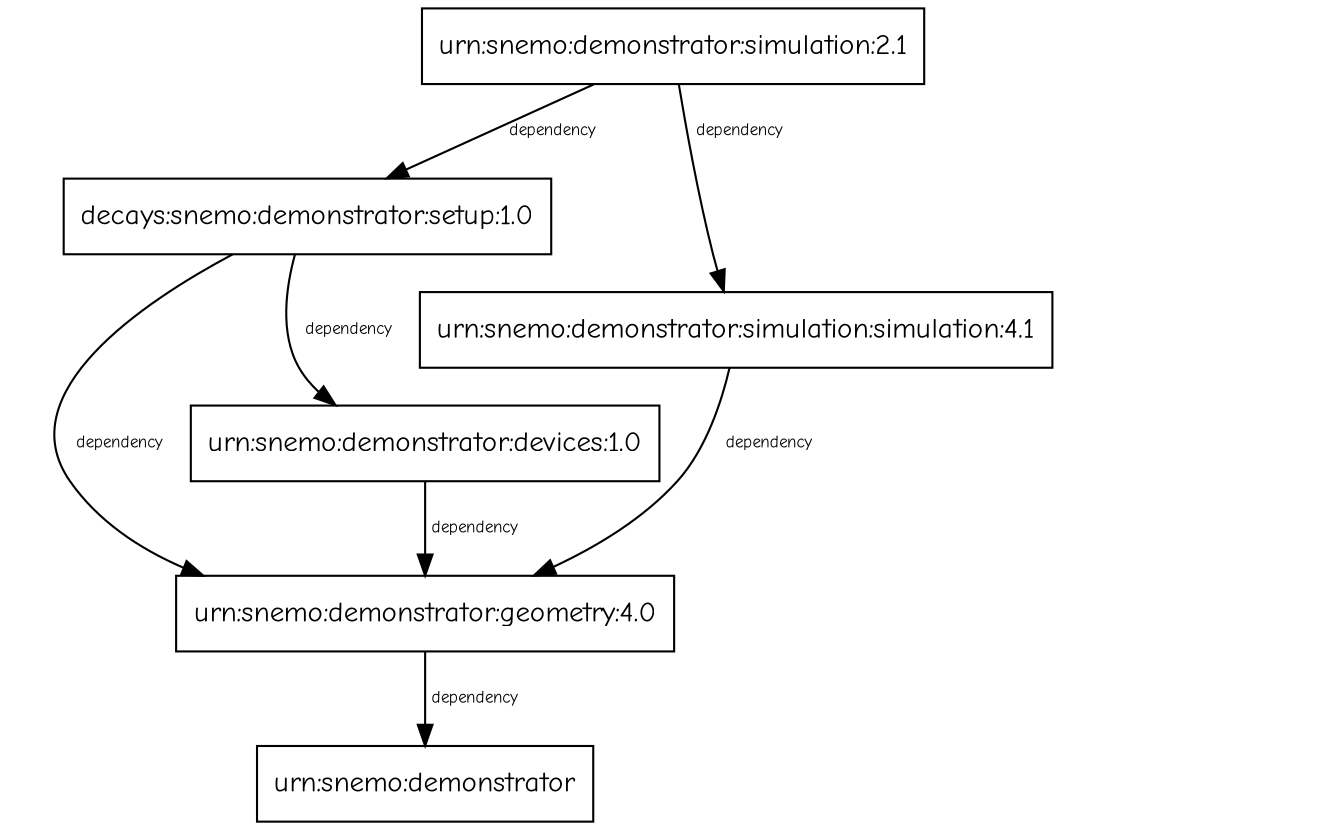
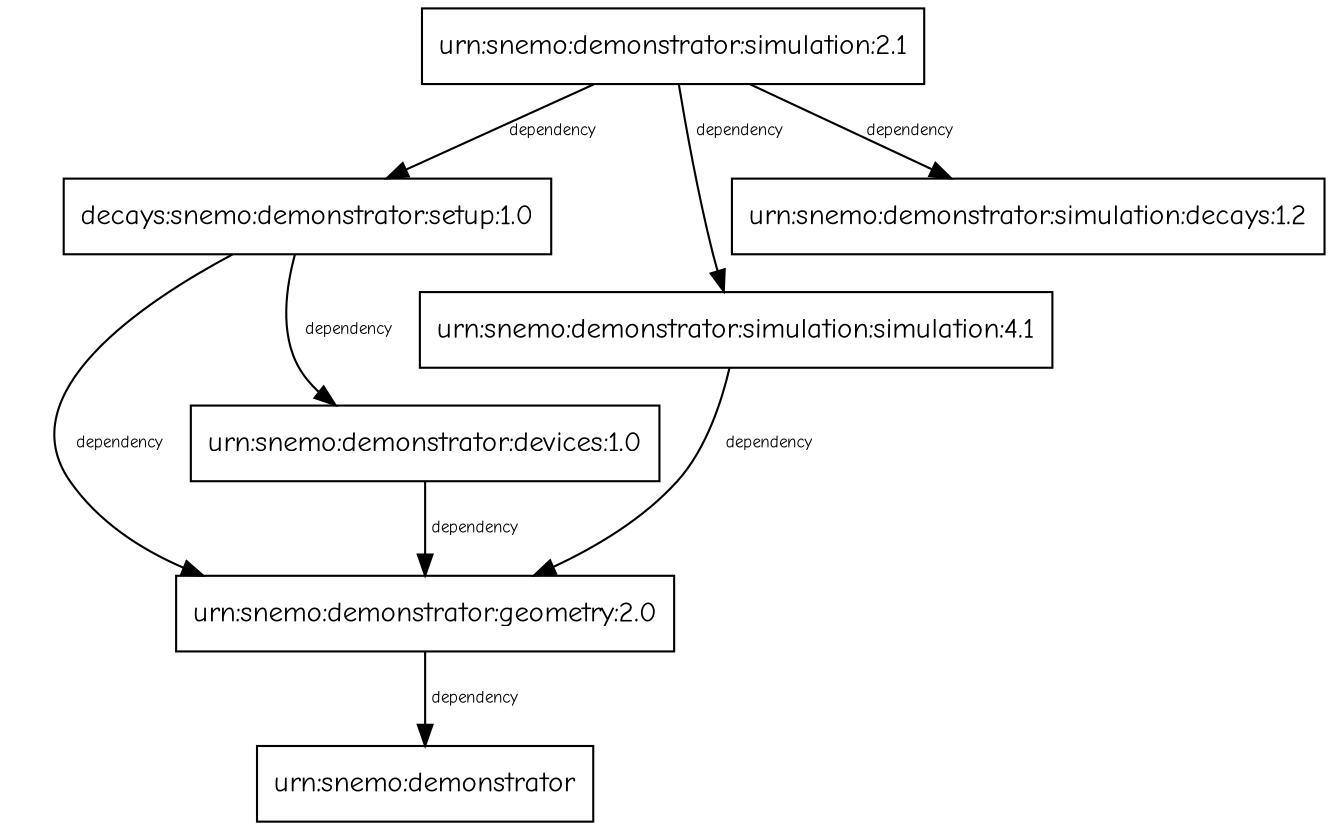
none -> (1028, 216)
(425, 614) -> (425, 614)
